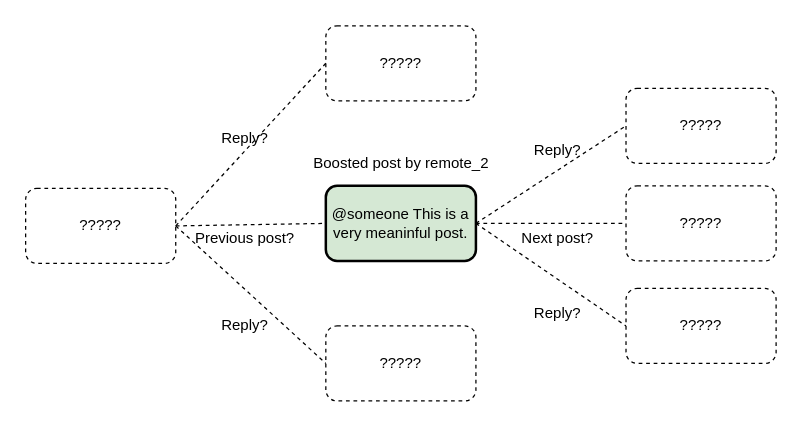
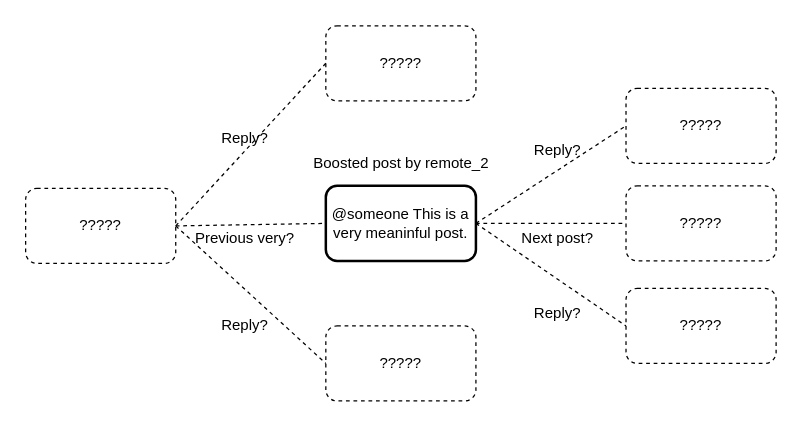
(401, 223) -> (401, 223)
(245, 238) -> (245, 238)
